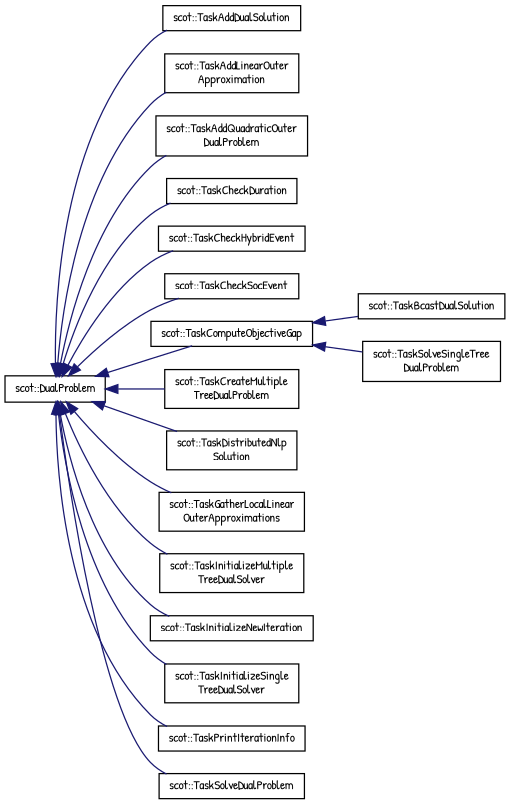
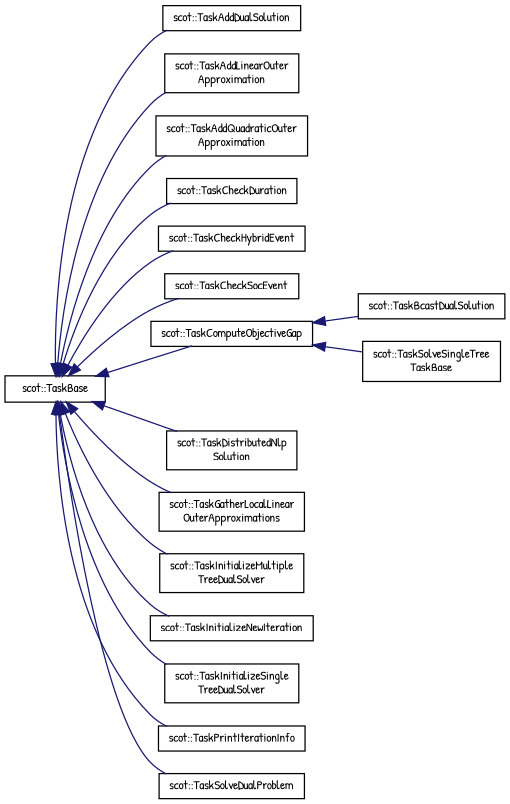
(232, 136) -> (232, 136)
(432, 361) -> (432, 361)
(55, 389) -> (55, 389)
(232, 389) -> none
